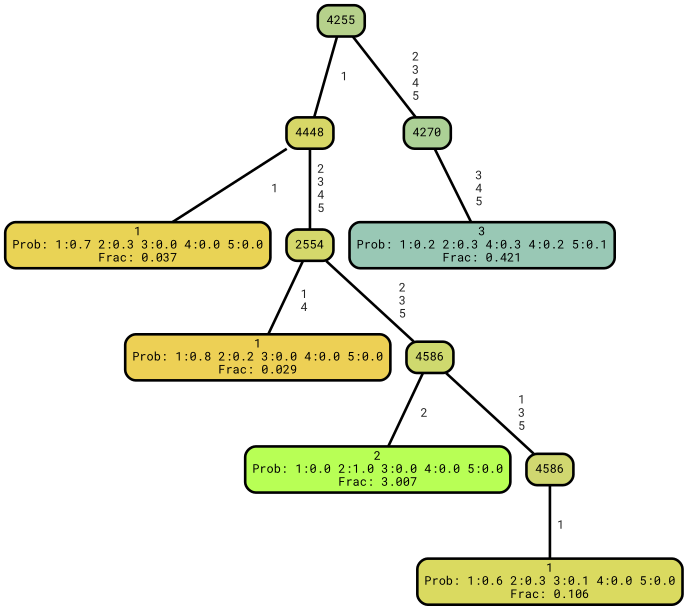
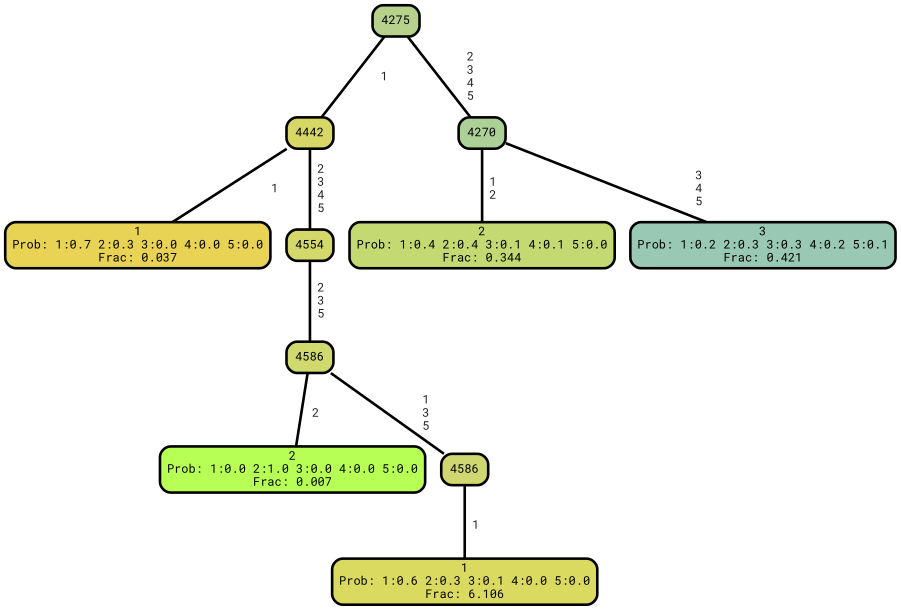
(341, 21) -> (396, 21)
(310, 133) -> (310, 133)
(310, 245) -> (310, 245)
none -> (482, 245)
(482, 245) -> (763, 245)
(258, 357) -> none
(378, 470) -> (293, 470)
(550, 582) -> (465, 582)
